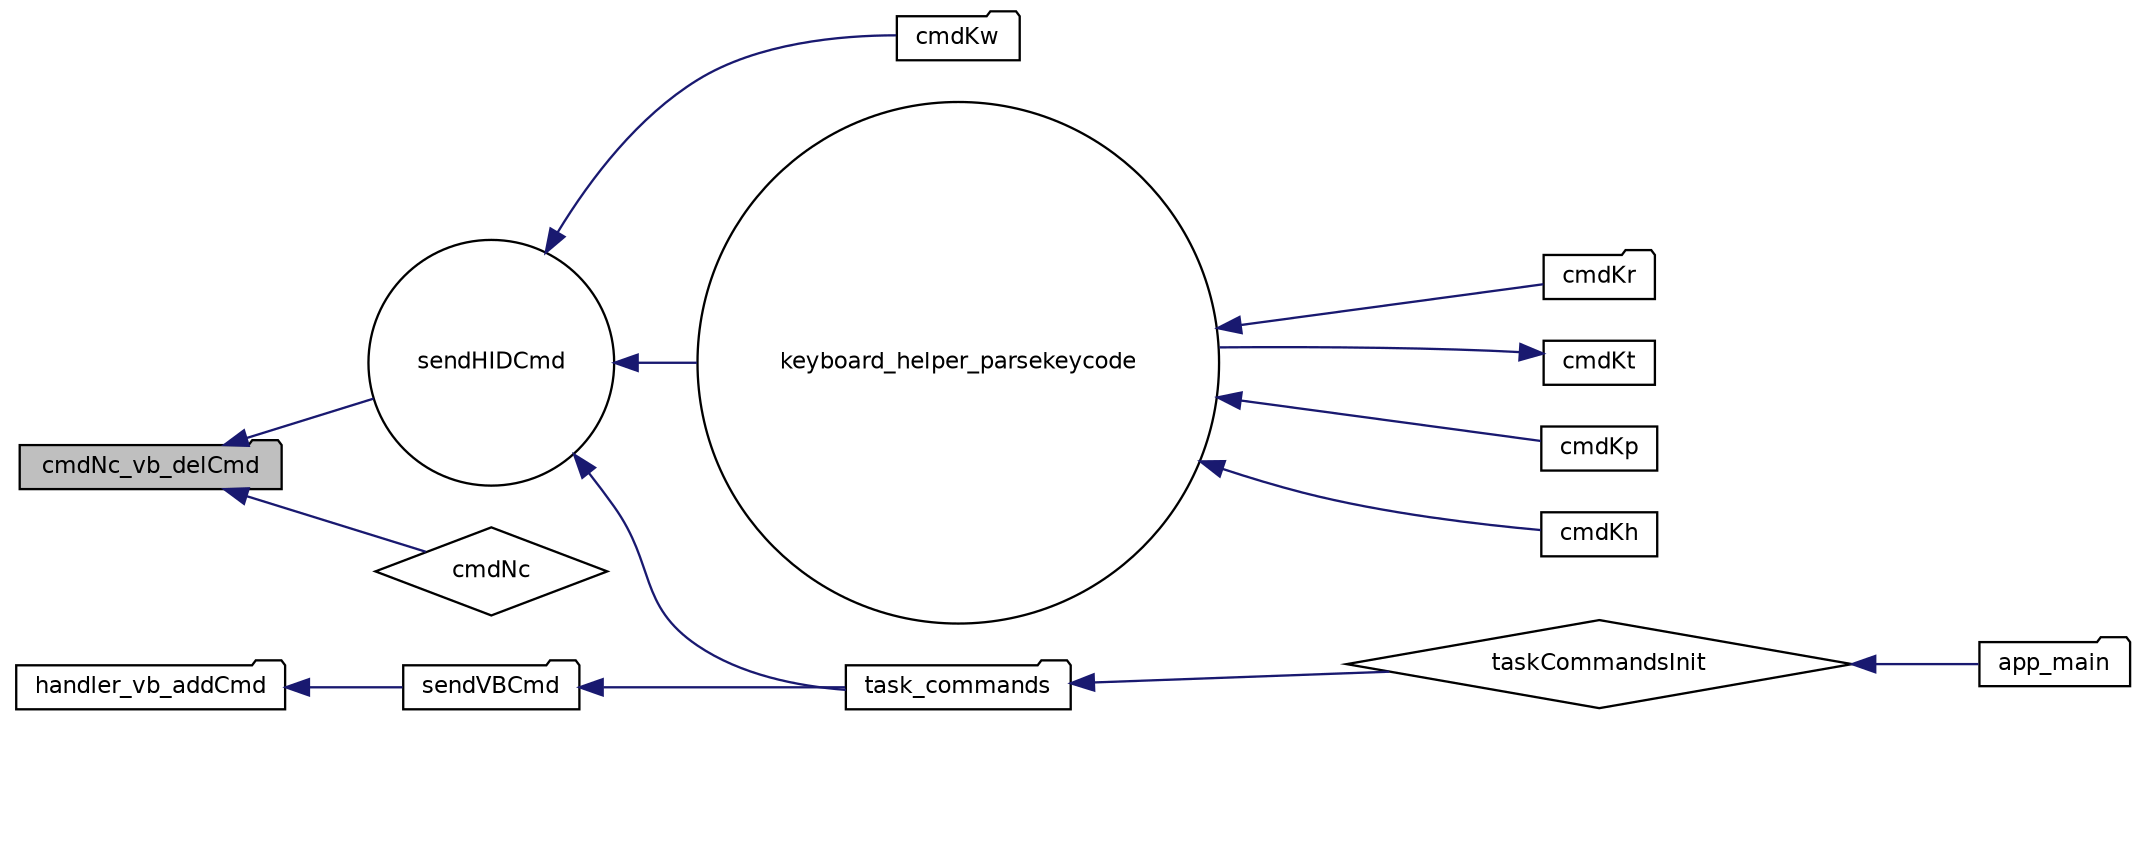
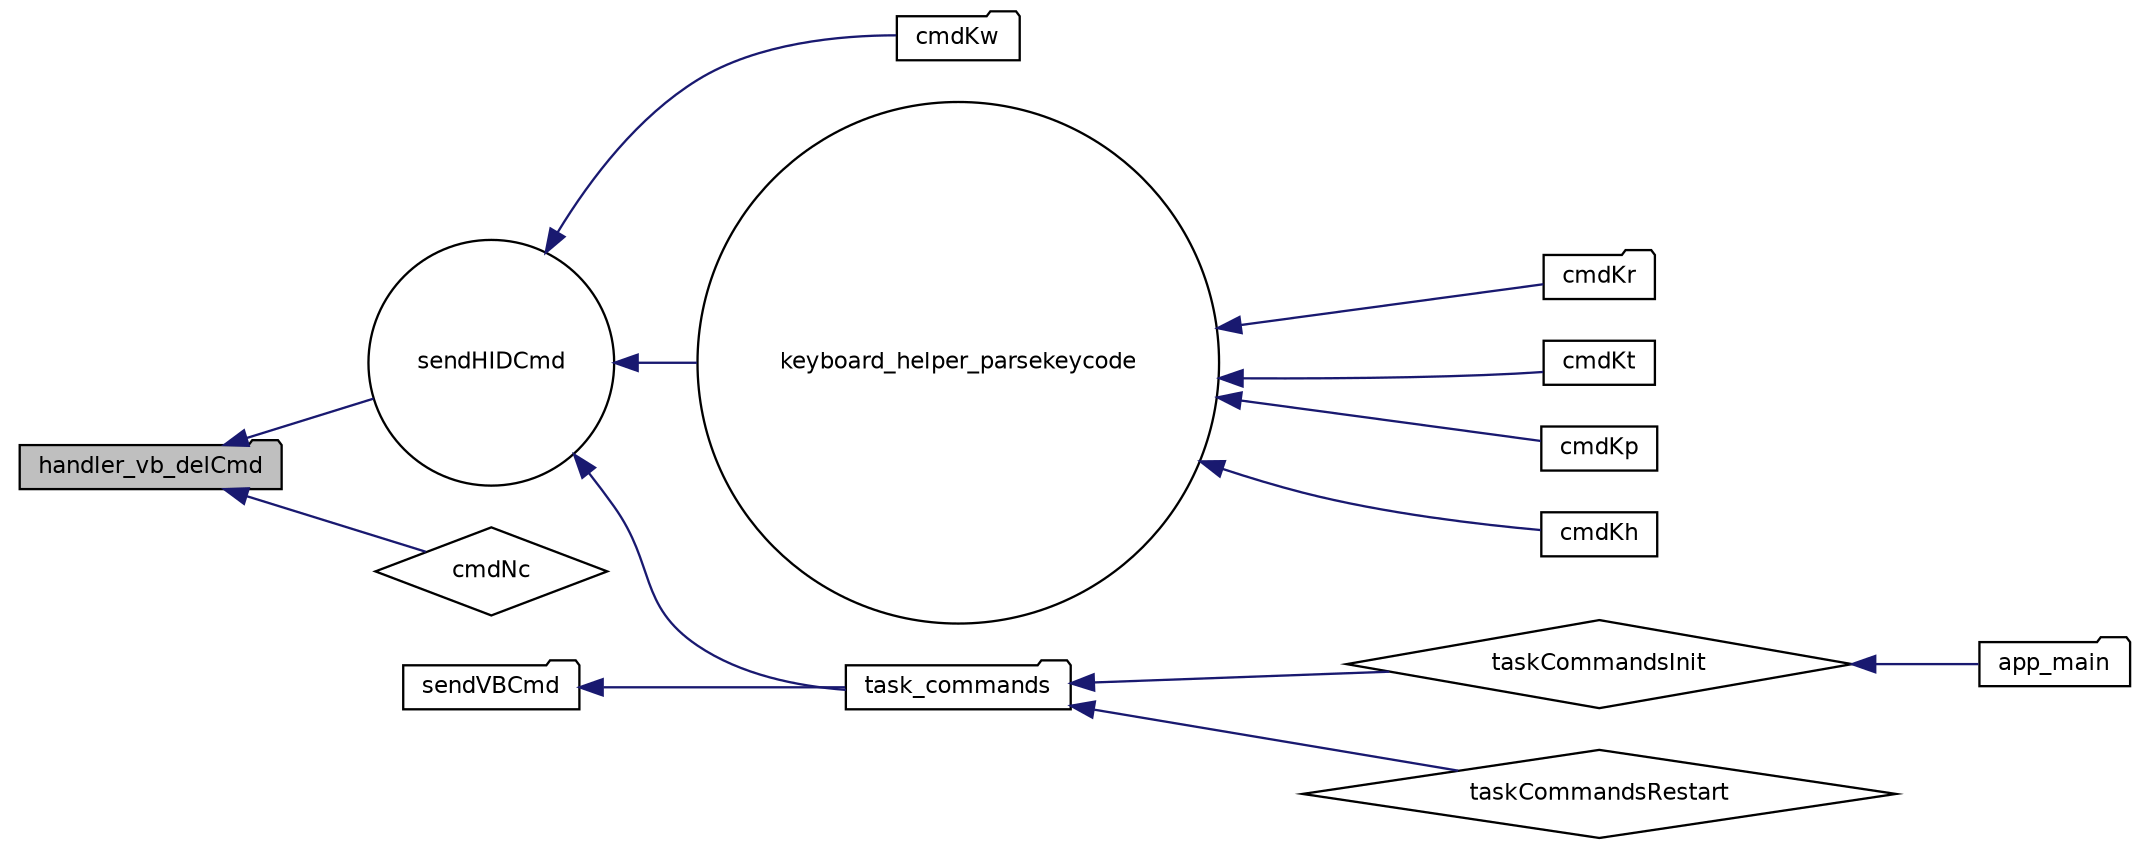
(1369, 348) -> (1393, 377)
(151, 467) -> (151, 467)
(151, 687) -> none
none -> (1599, 794)
